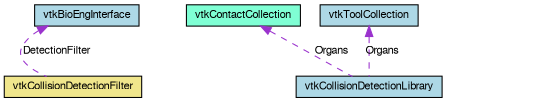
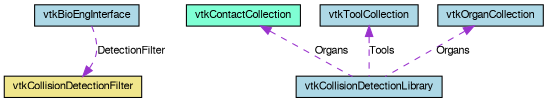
none -> (491, 15)
(382, 51) -> (382, 51)
(21, 56) -> (97, 47)
